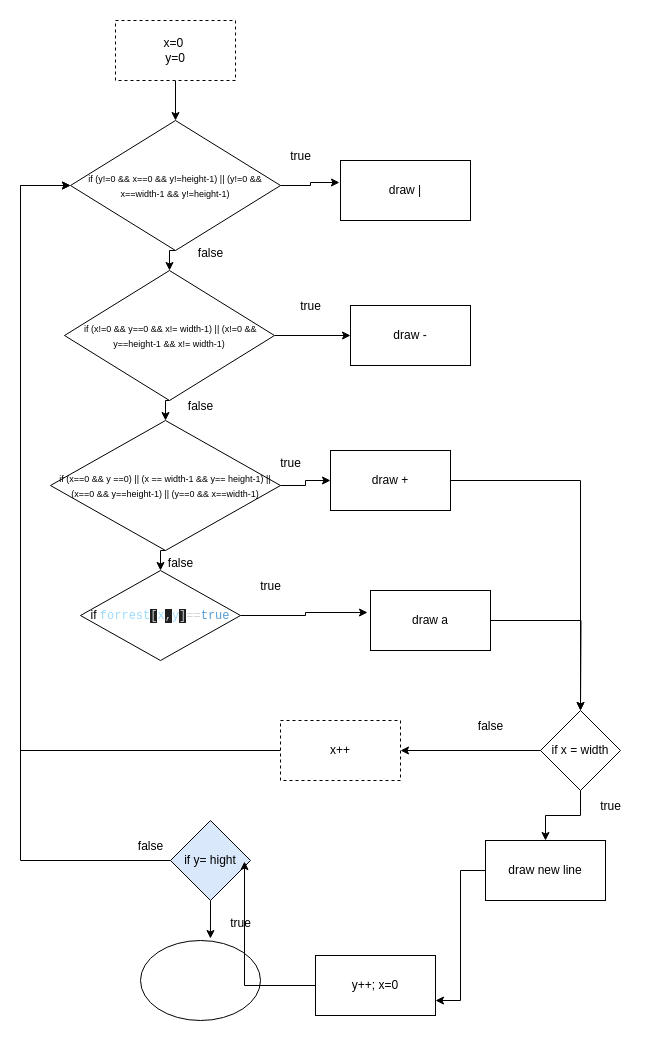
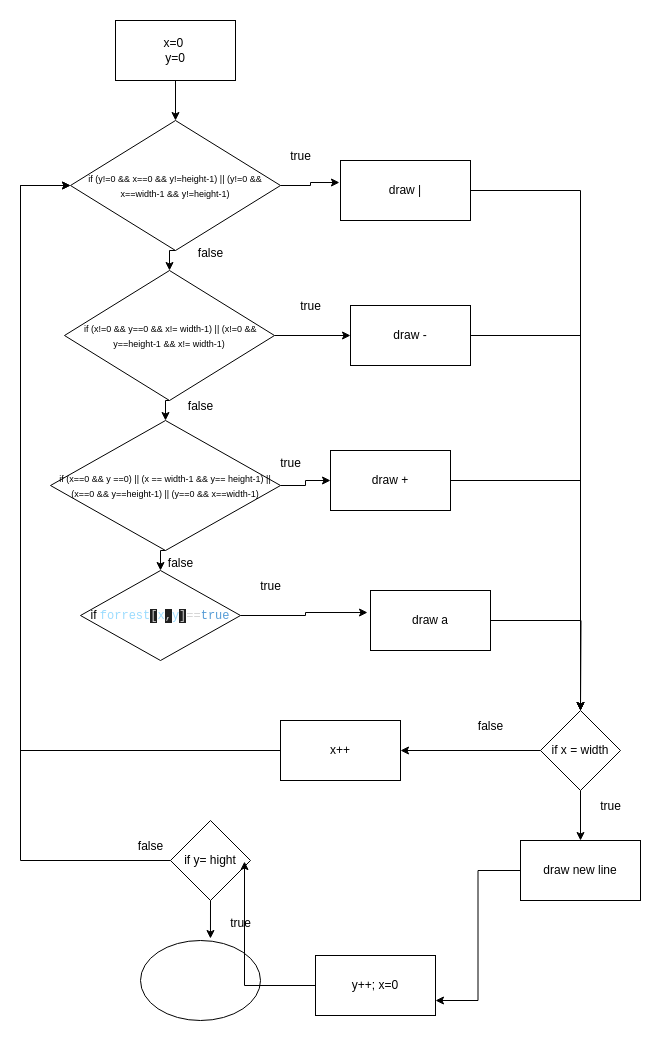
(176, 51) -> (176, 51)
none -> (581, 207)
none -> (525, 336)
(341, 751) -> (341, 751)
(211, 861) -> (211, 861)
(546, 871) -> (581, 871)
